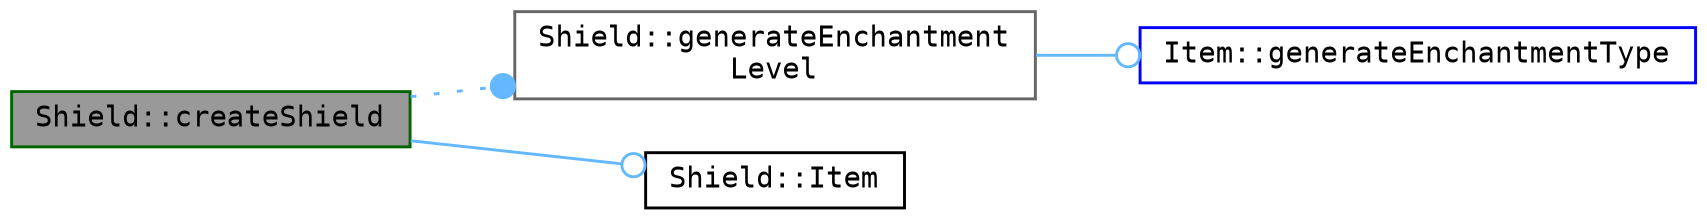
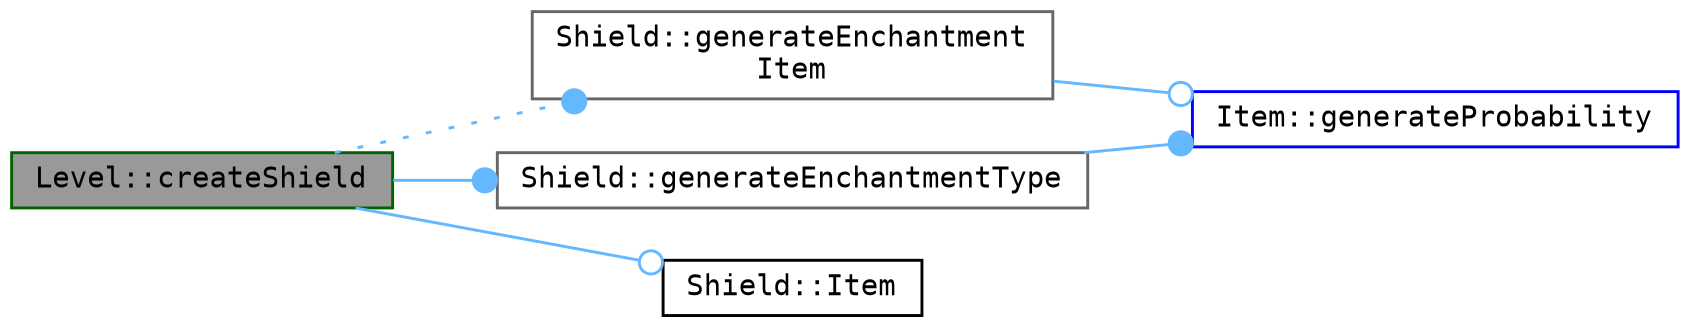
(775, 55) -> (793, 55)
(1418, 55) -> (1435, 119)
(211, 119) -> (202, 180)
none -> (793, 180)
